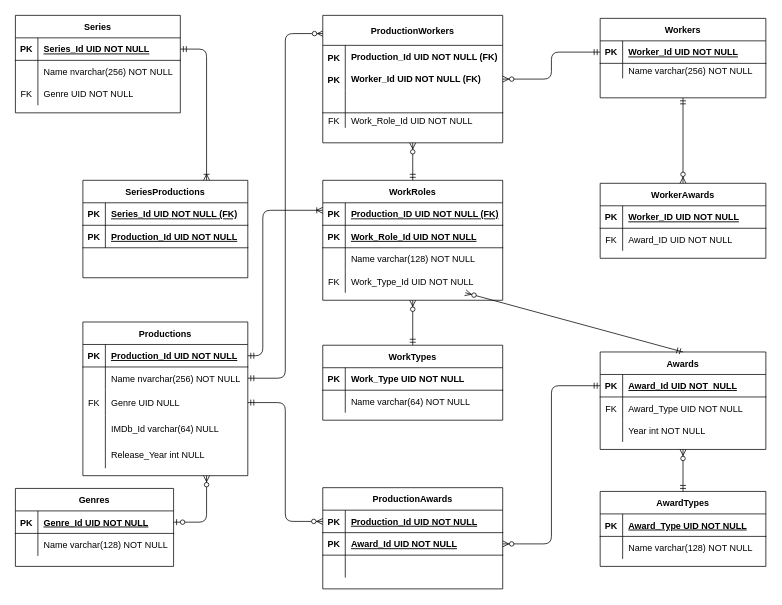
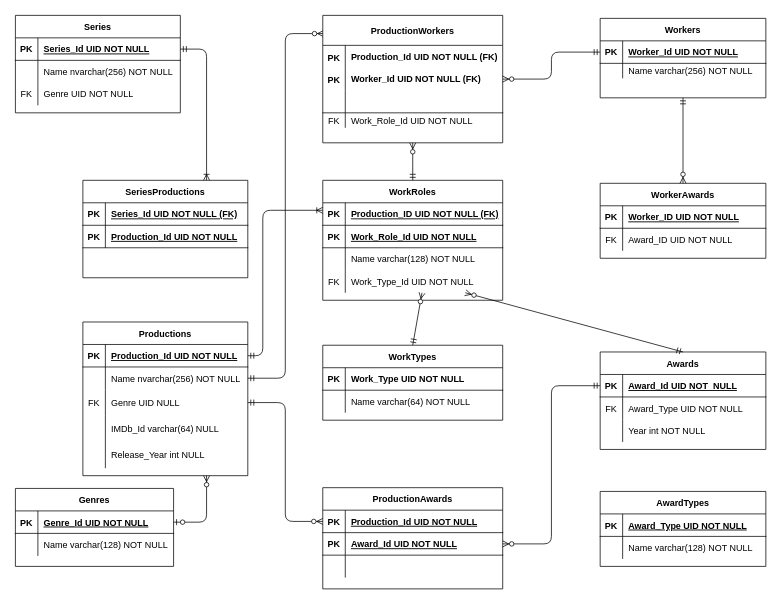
(413, 321) -> (418, 319)
(683, 457) -> none
